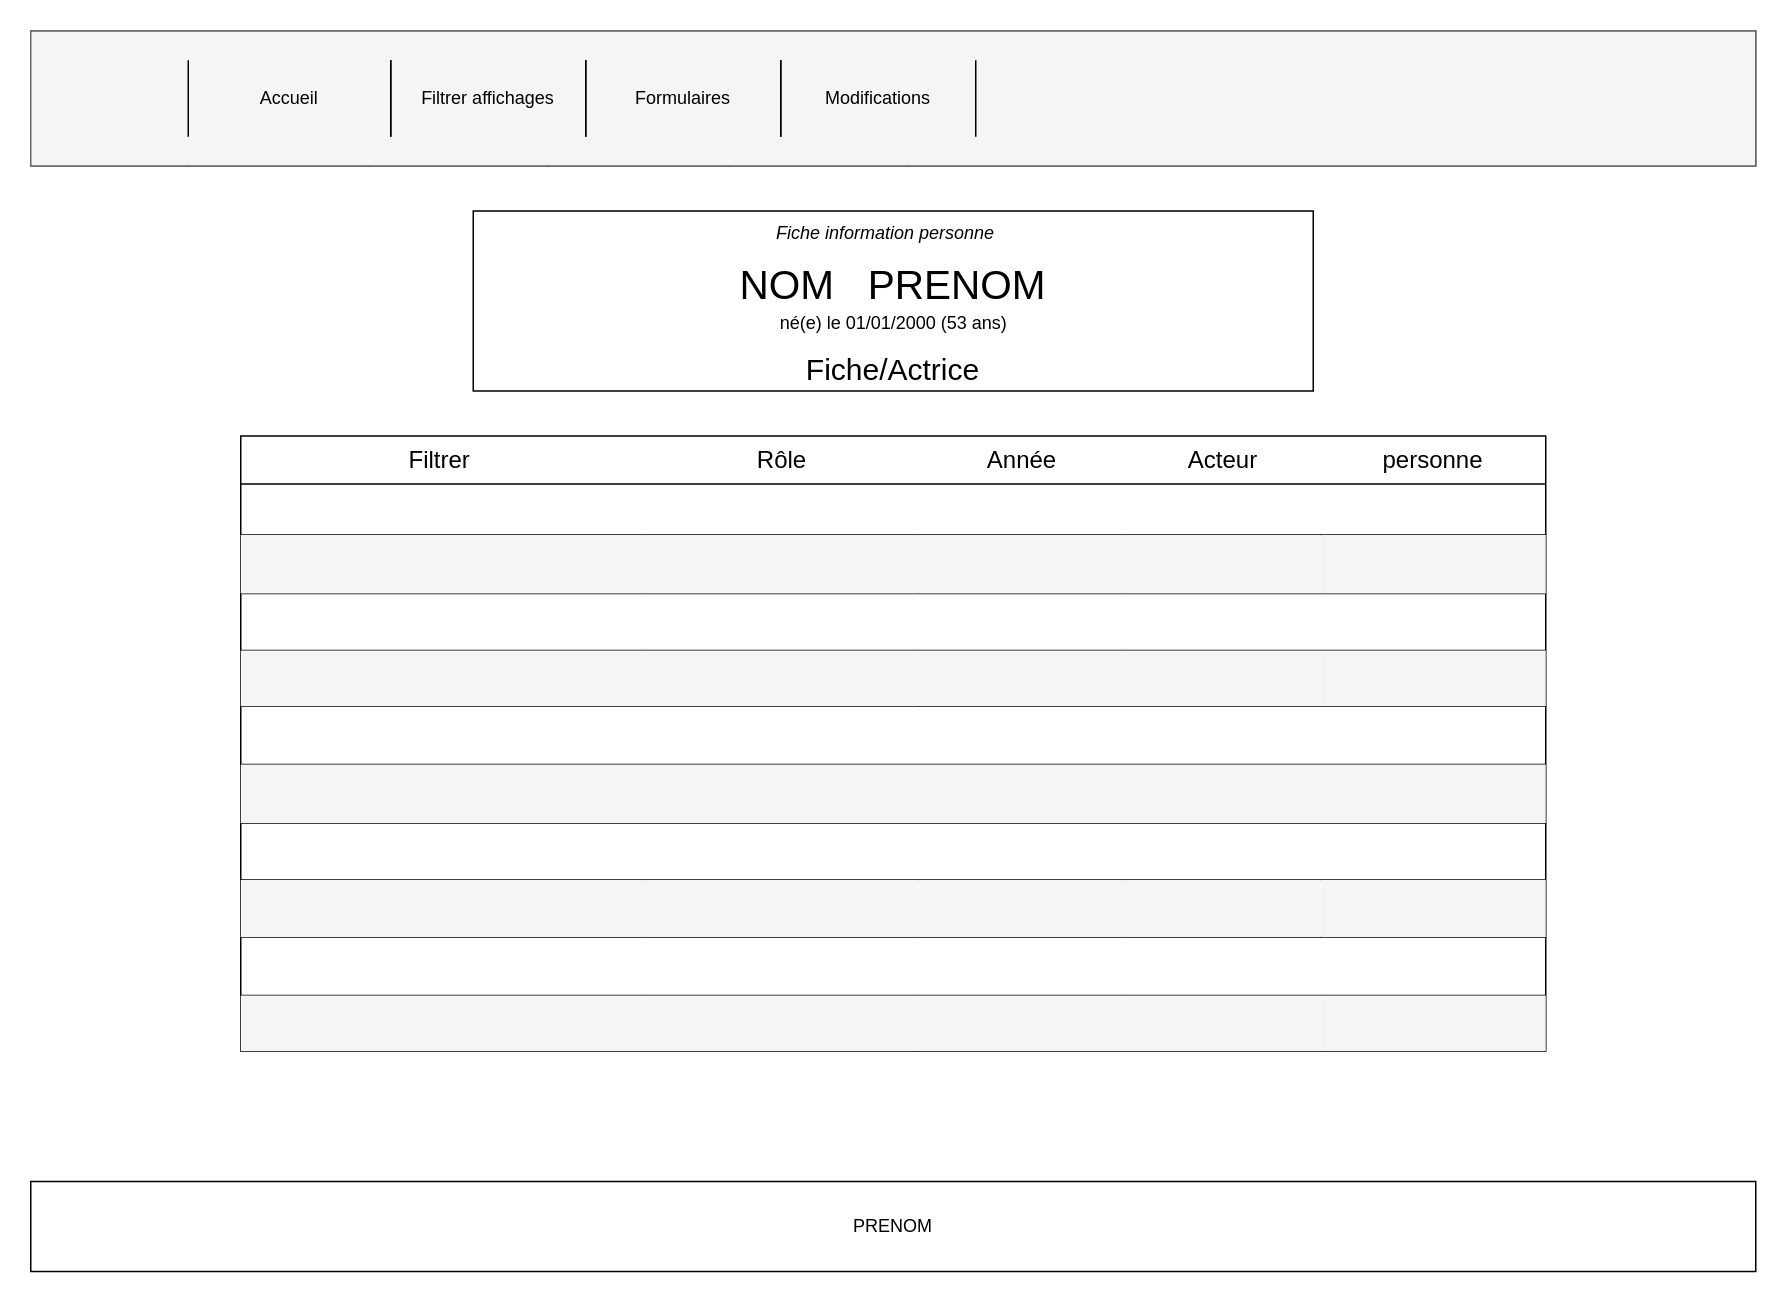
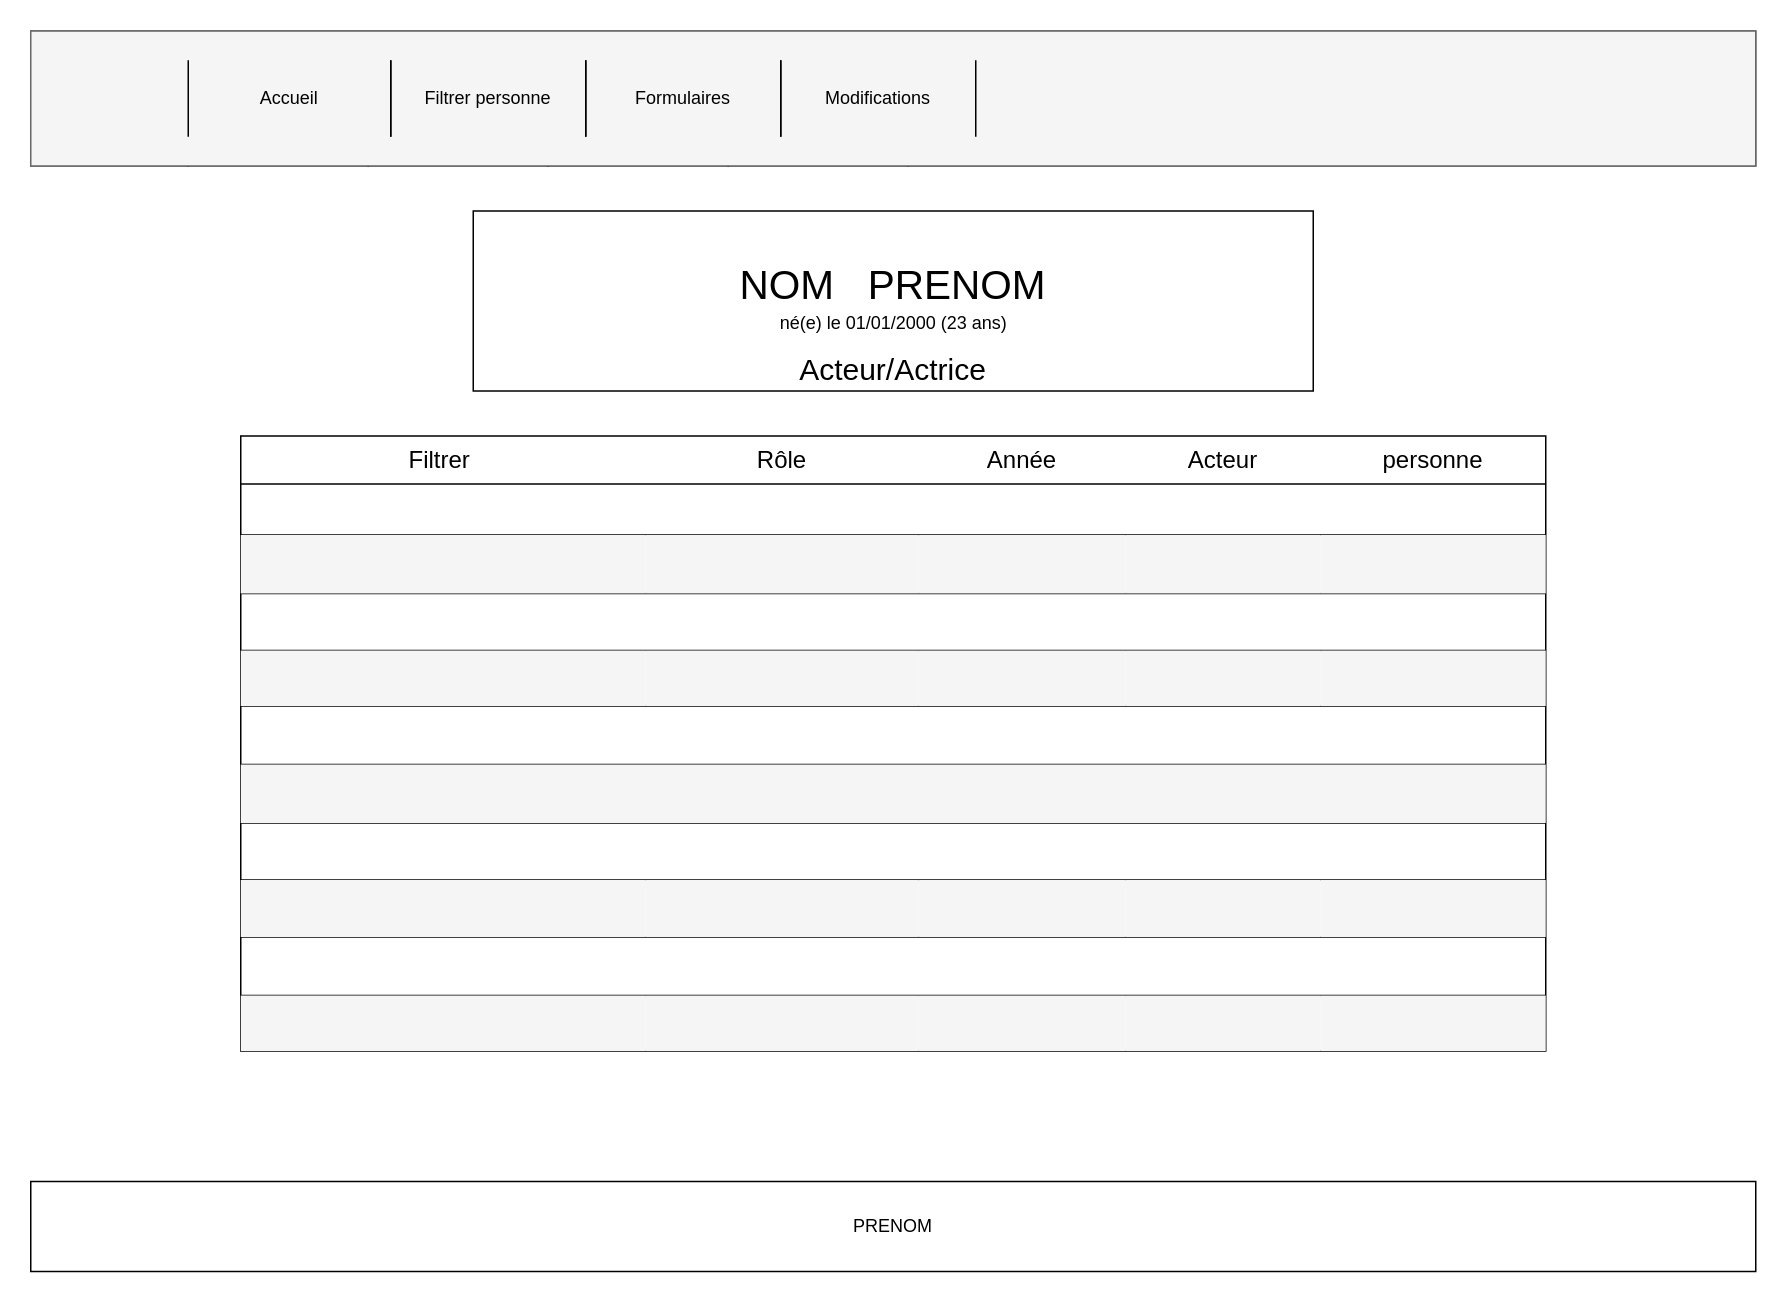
(488, 98) -> (488, 98)
(886, 233) -> none
(894, 323) -> (894, 323)
(893, 368) -> (893, 368)
